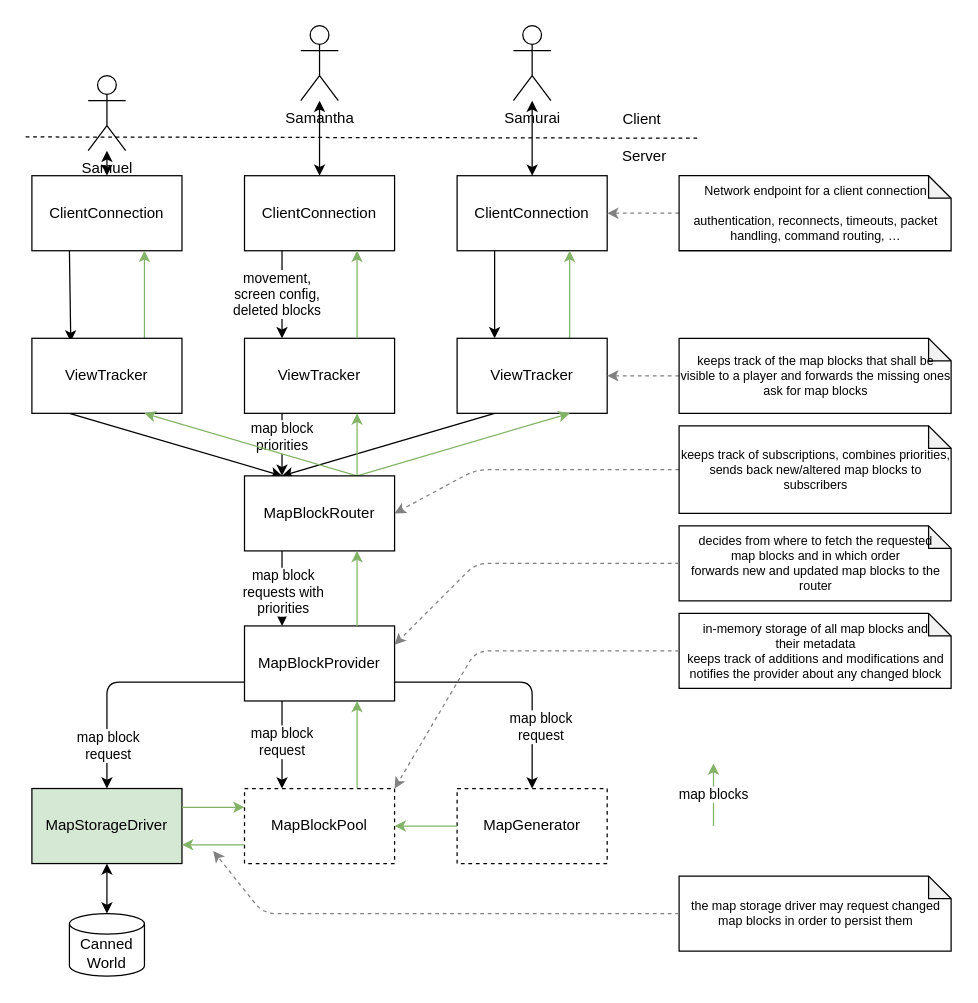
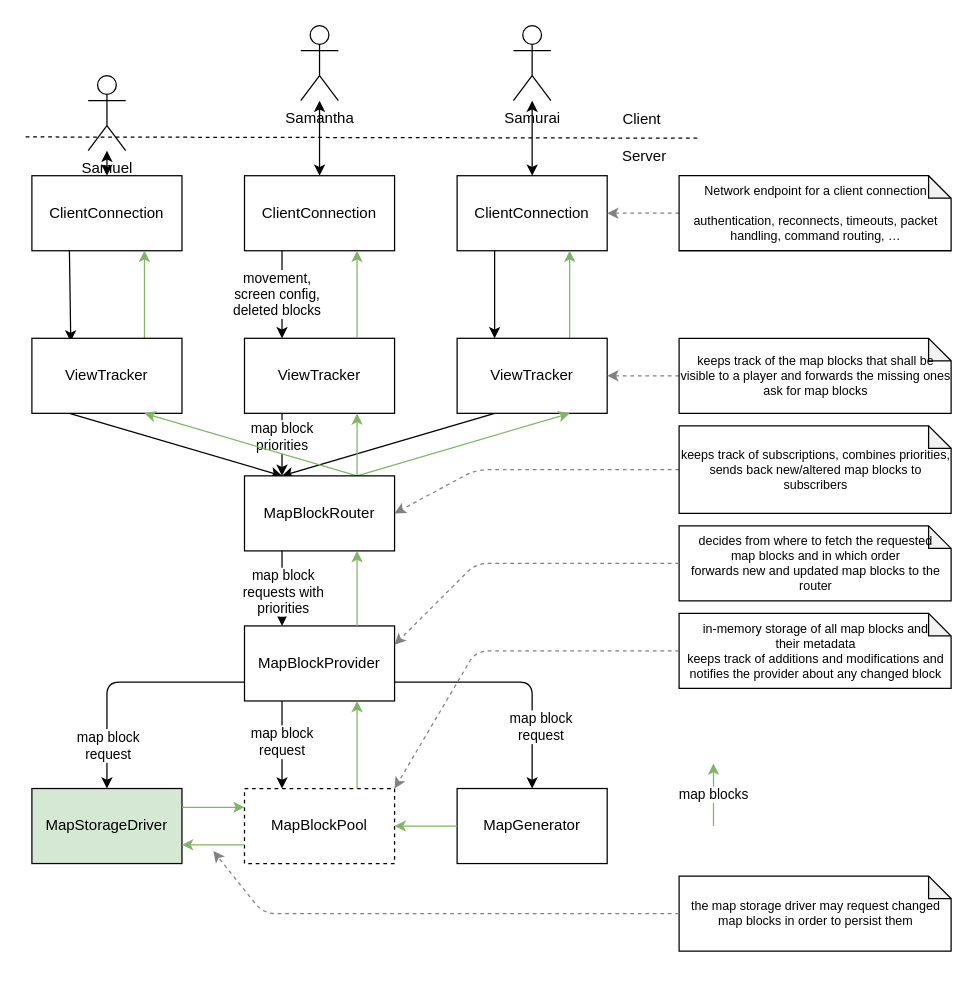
(532, 826) -> (532, 826)
(107, 888) -> none
(107, 944) -> none
